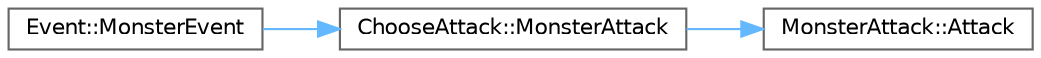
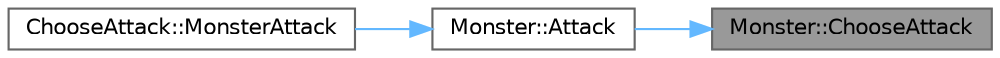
(136, 29) -> none
none -> (852, 29)
(898, 29) -> (534, 29)
